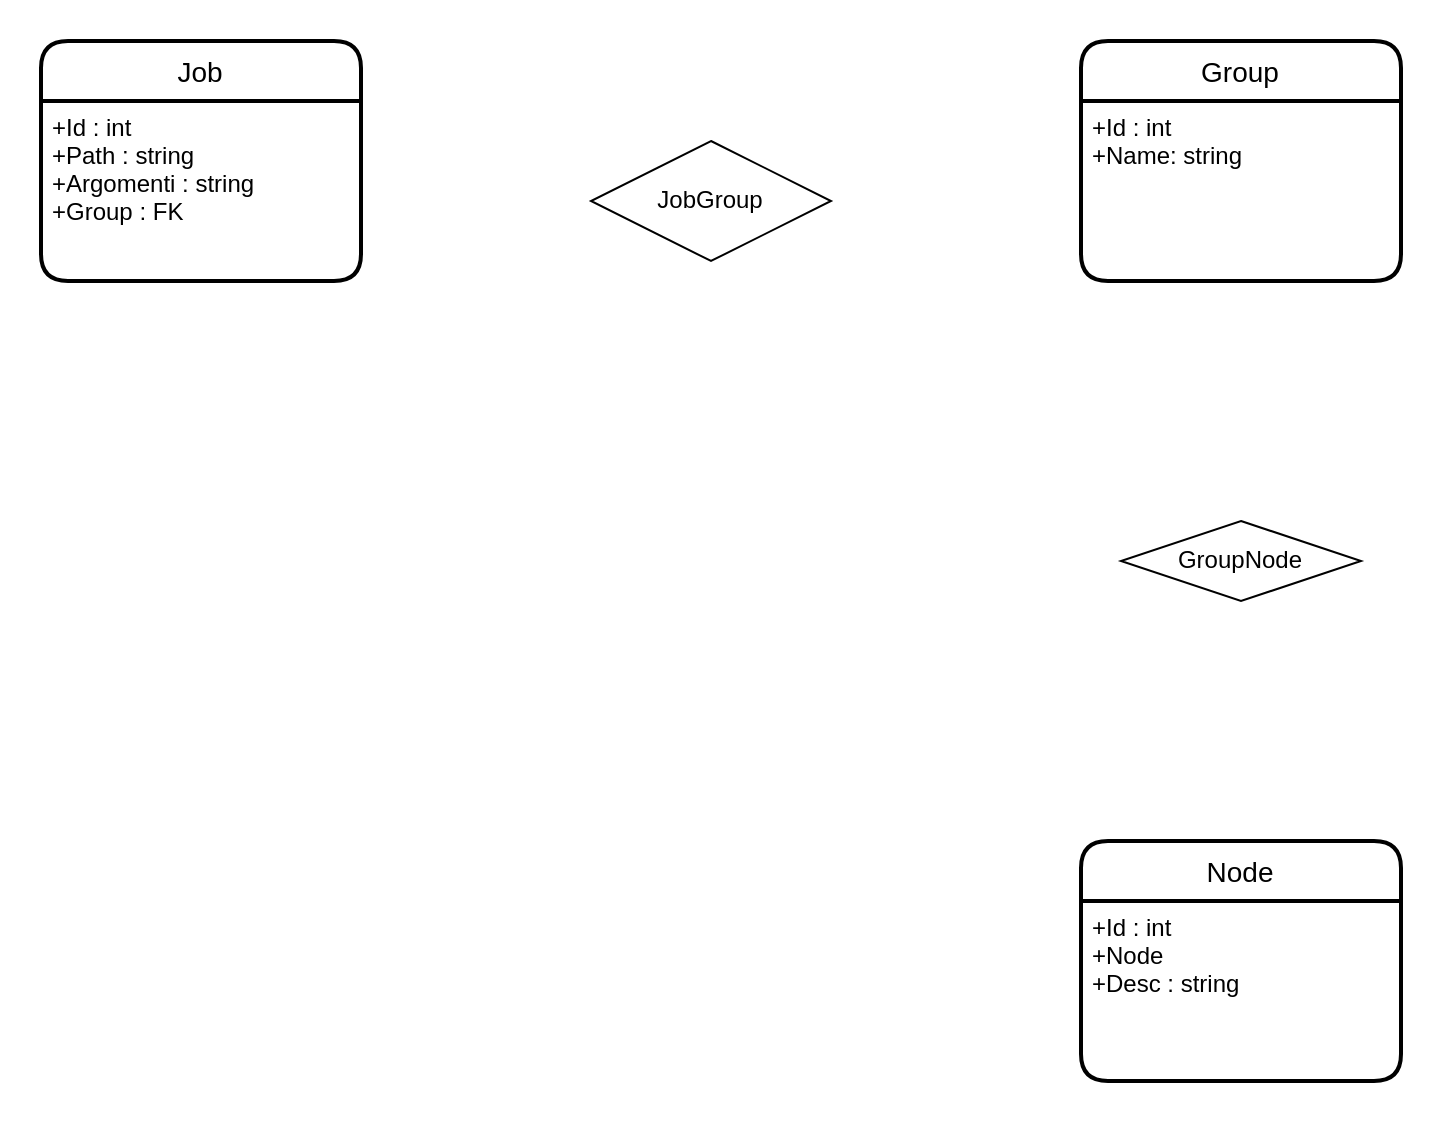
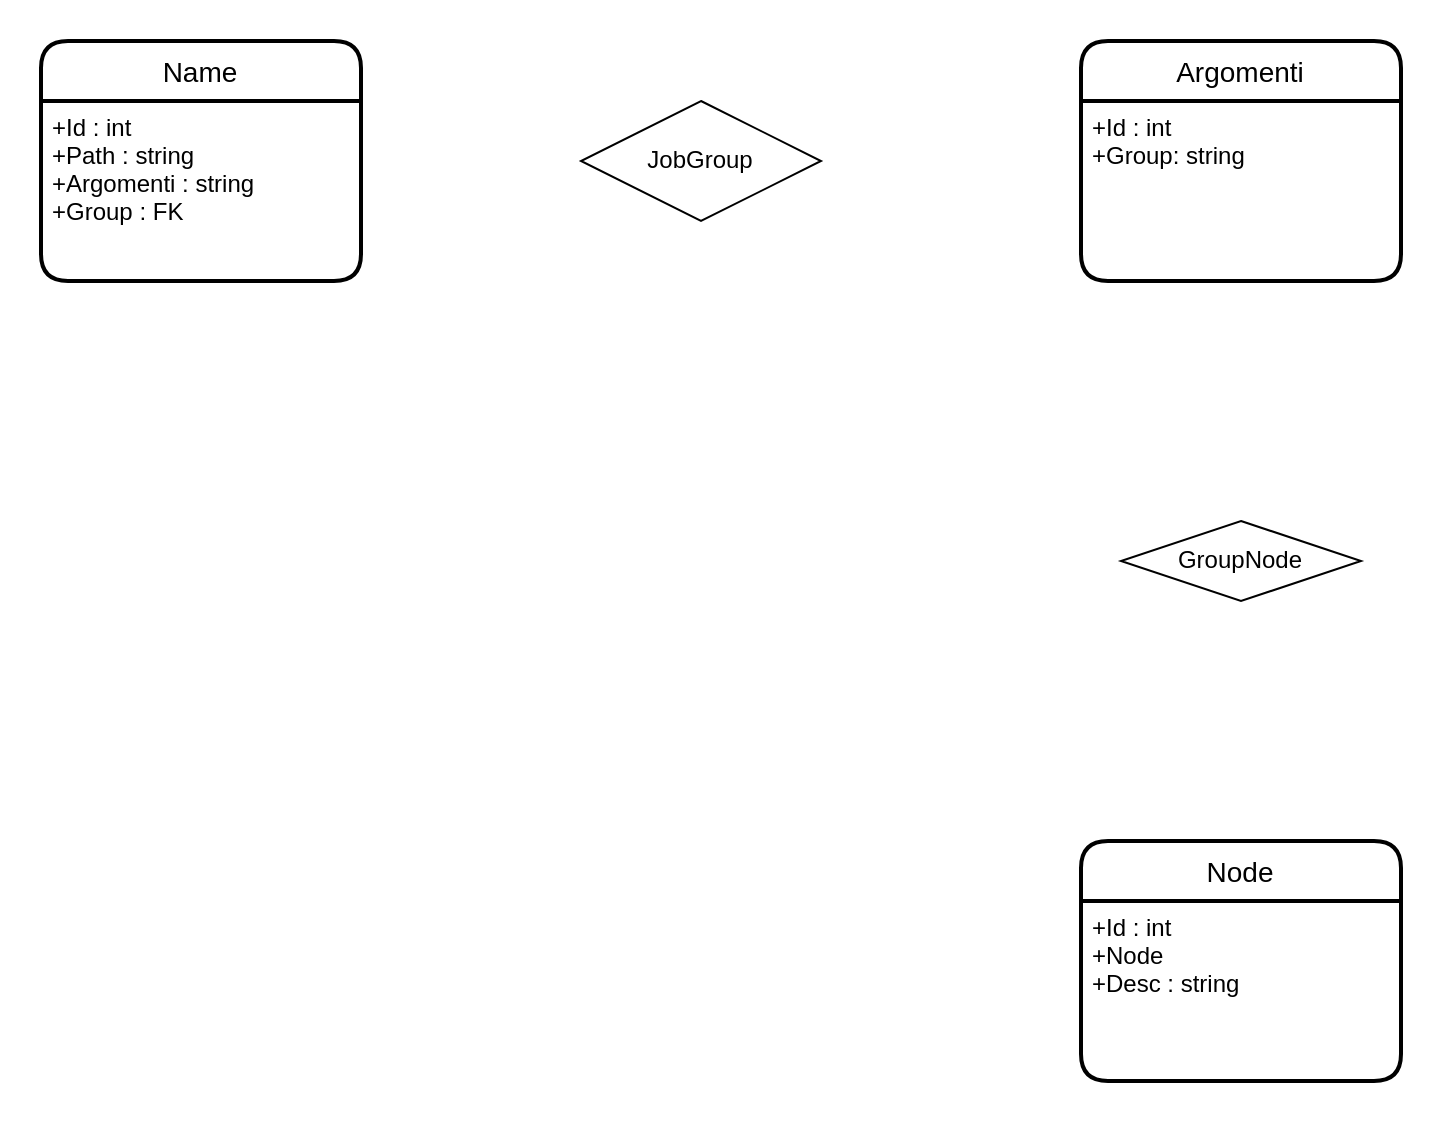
(200, 73) -> (200, 73)
(1240, 73) -> (1240, 73)
(1140, 128) -> (1140, 128)
(711, 201) -> (701, 161)
